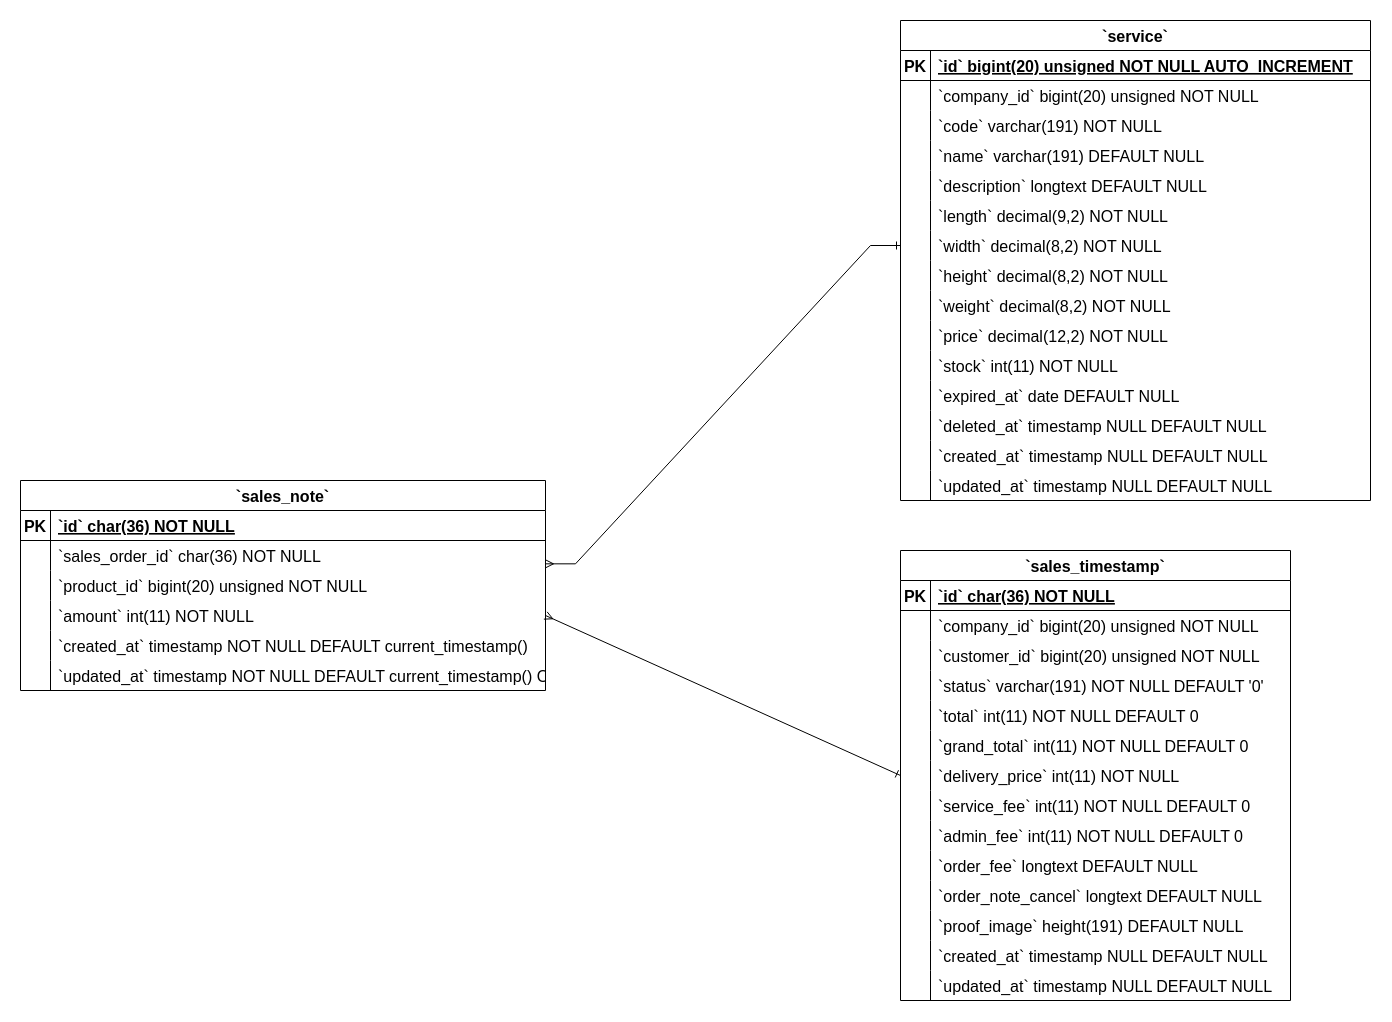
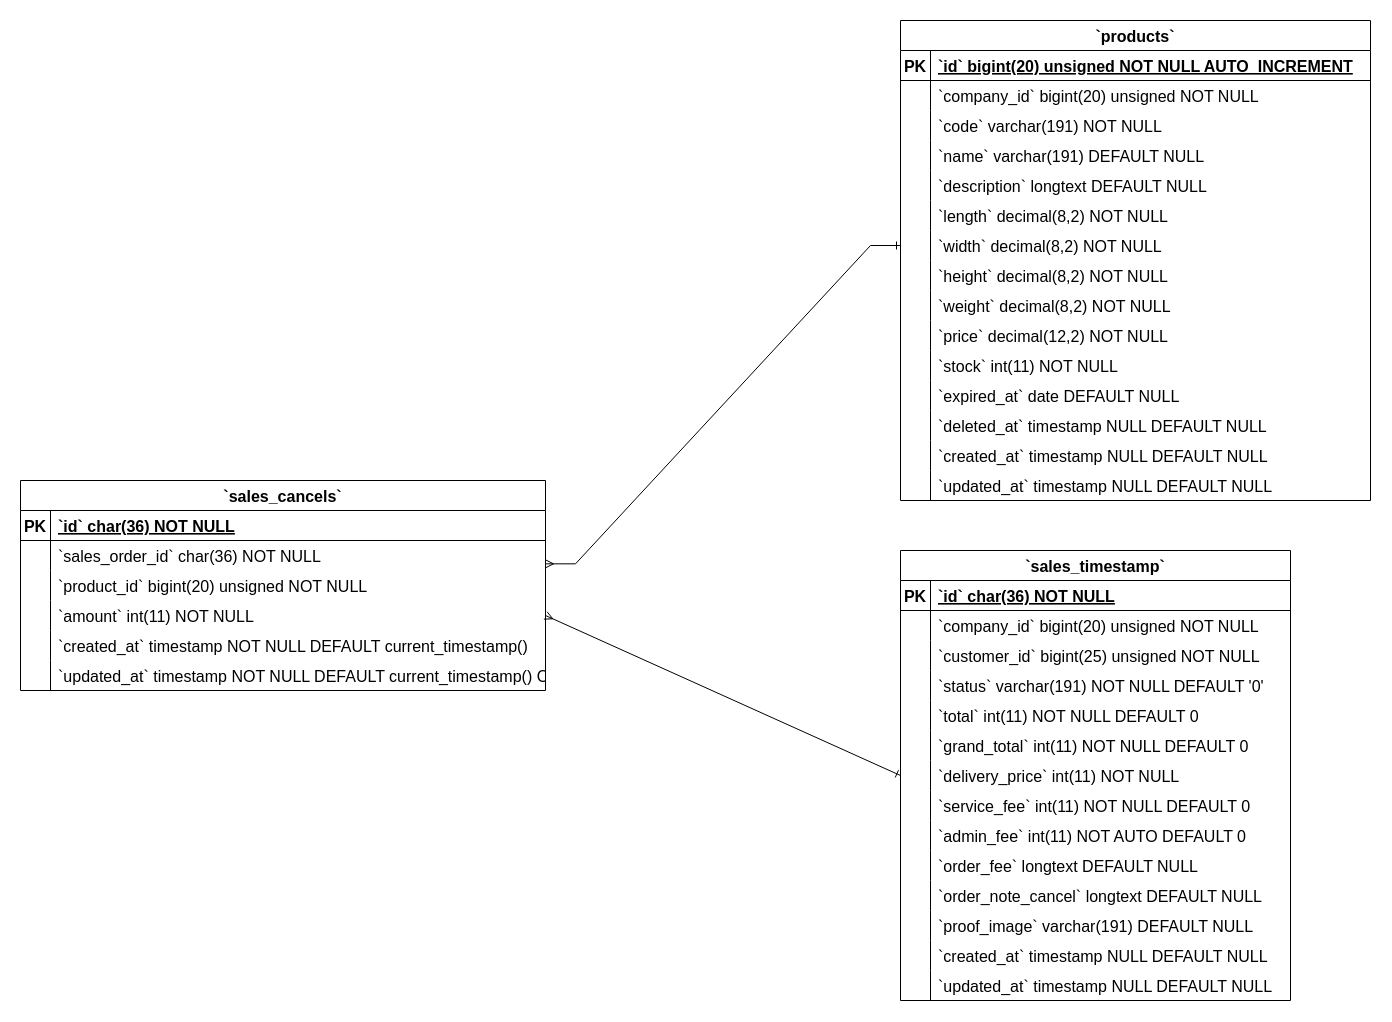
(1135, 37) -> (1135, 37)
(1058, 217) -> (1058, 217)
(283, 497) -> (283, 497)
(1110, 657) -> (1110, 657)
(1094, 837) -> (1094, 837)
(1098, 927) -> (1104, 927)
